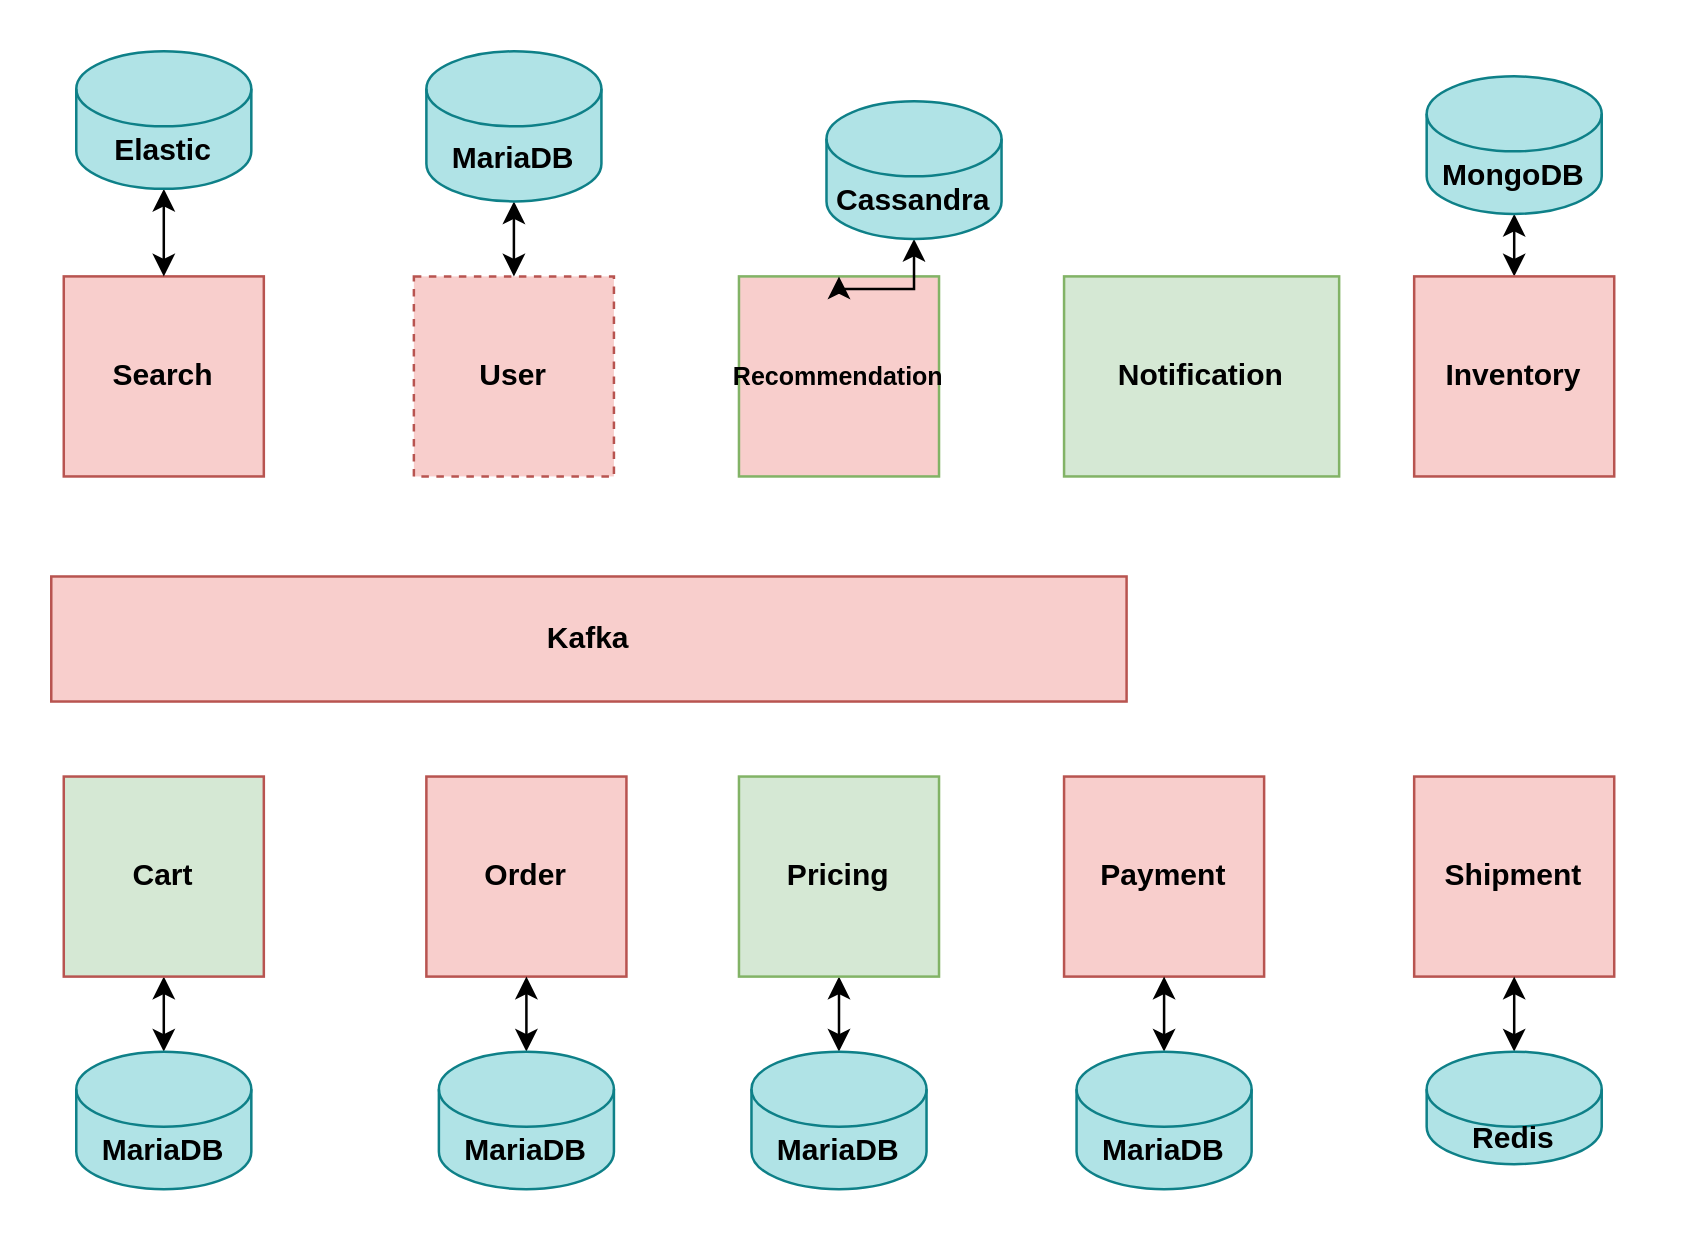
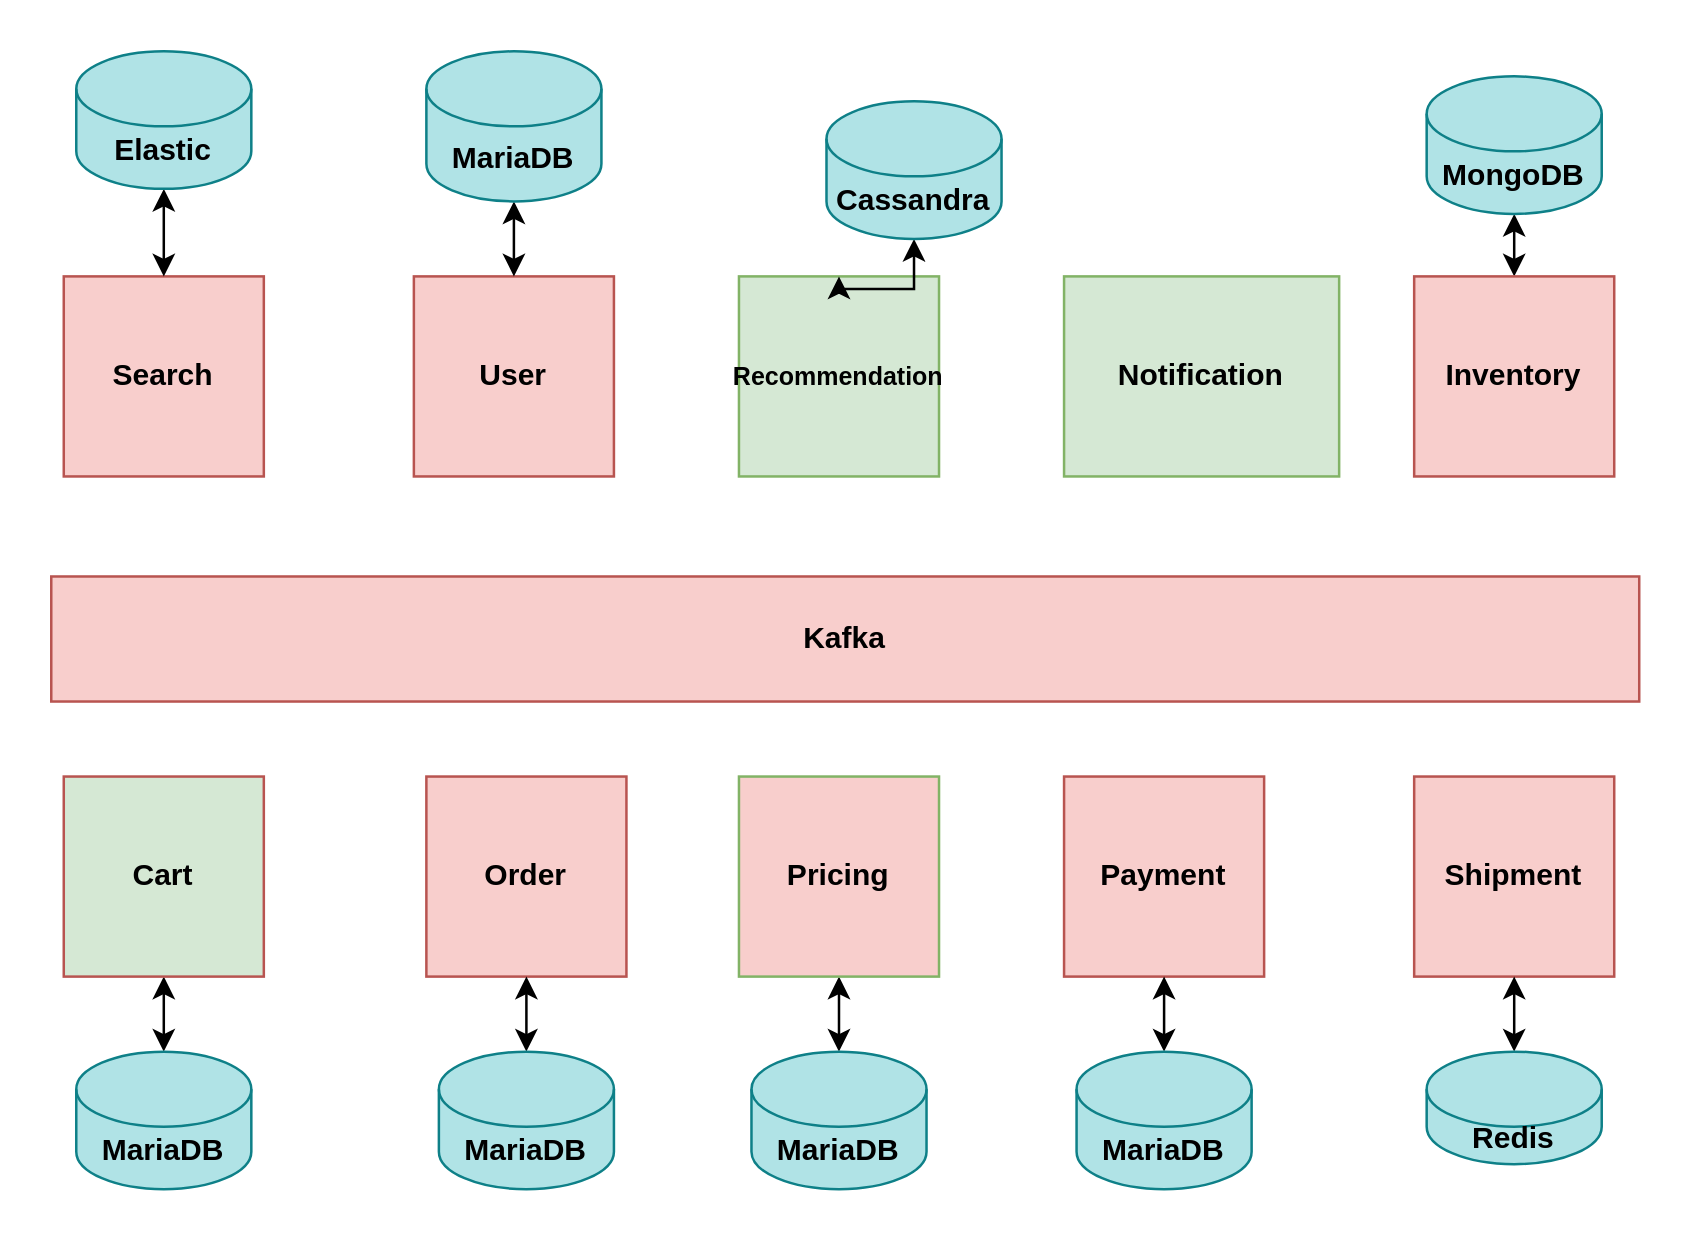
(514, 376) -> (514, 376)
(839, 376) -> (839, 376)
(589, 639) -> (845, 639)
(839, 876) -> (839, 876)
